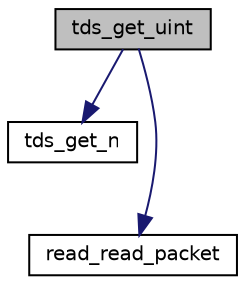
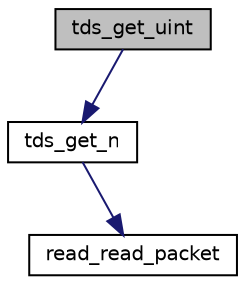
(156, 132) -> (98, 190)
